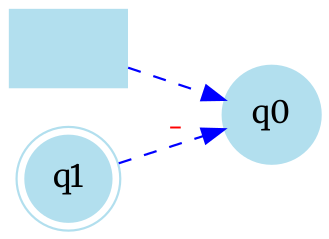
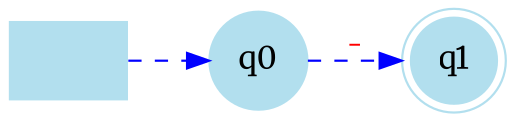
(161, 150) -> (344, 61)
